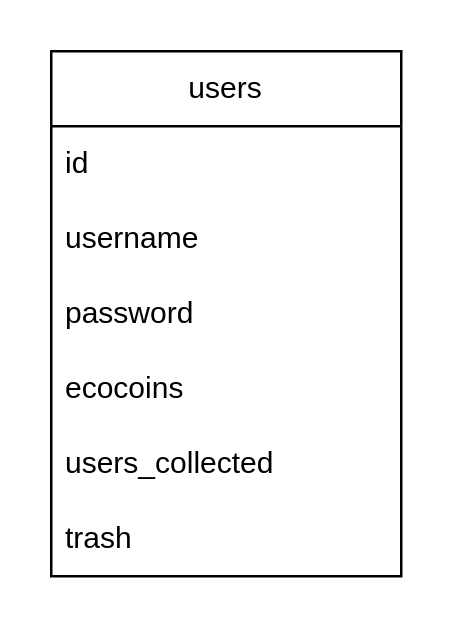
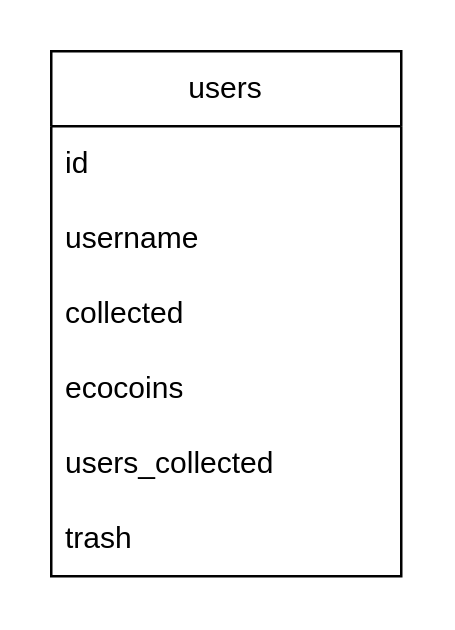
(133, 314) -> (134, 314)
